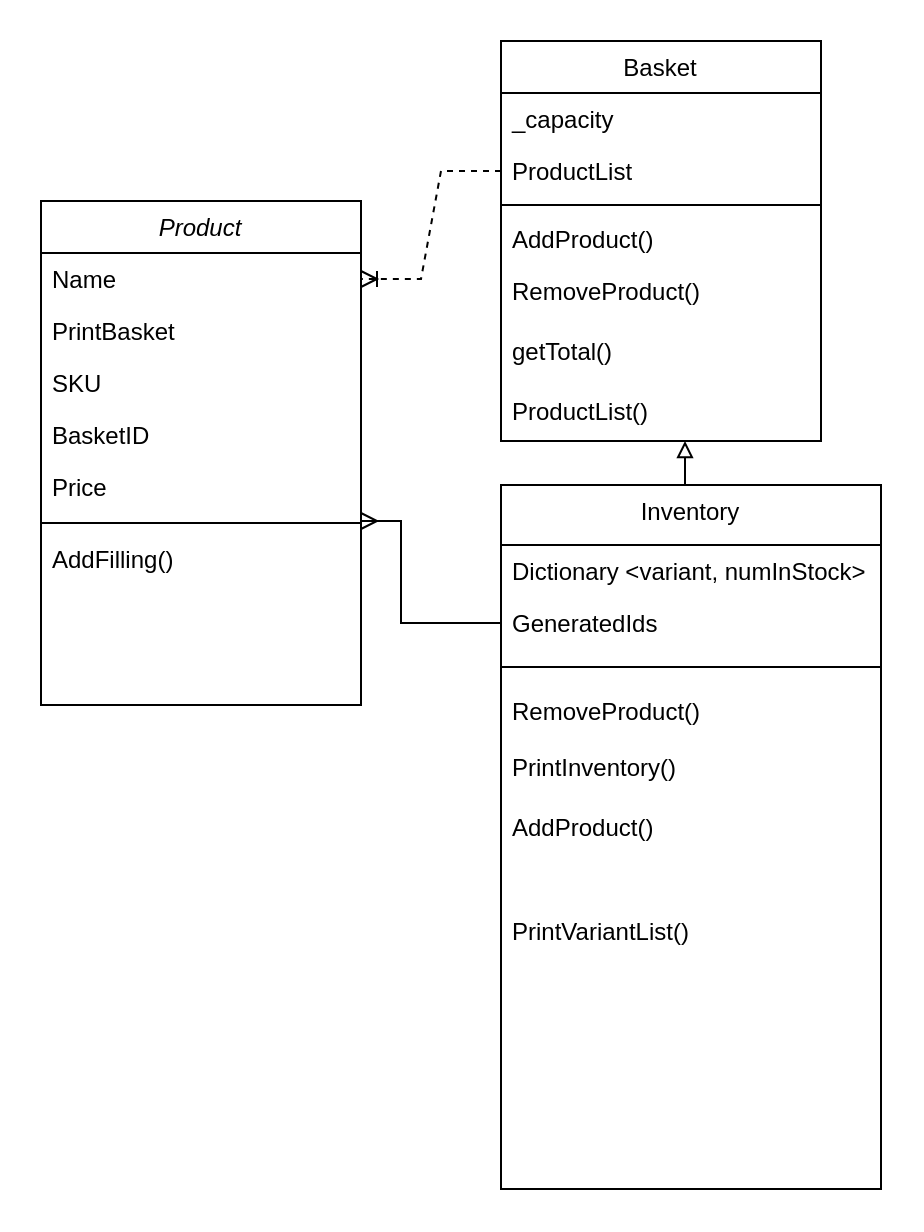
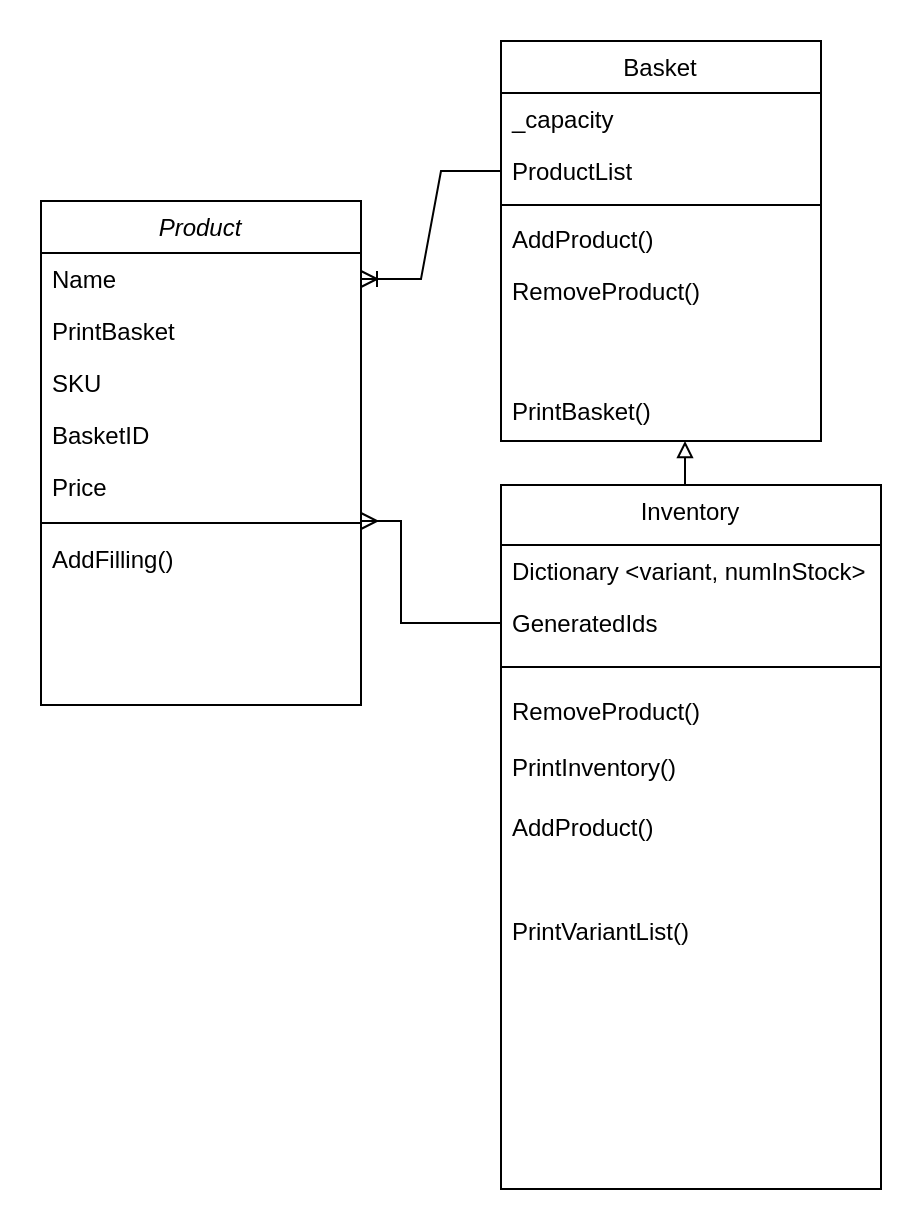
(431, 225) -> (431, 225)
(661, 355) -> none
(596, 412) -> (596, 412)
